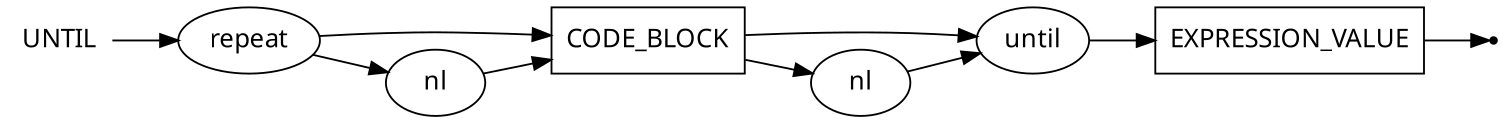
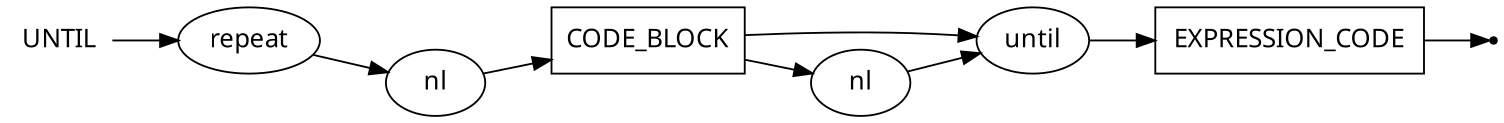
(426, 32) -> none
(1290, 40) -> (1290, 40)
